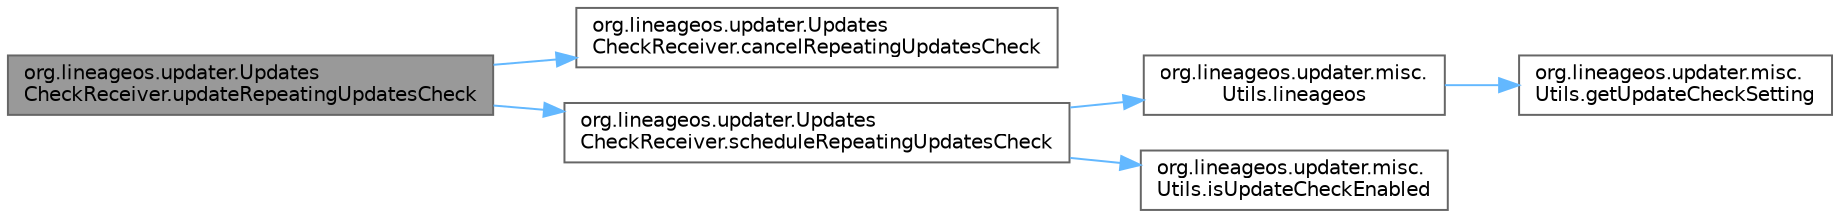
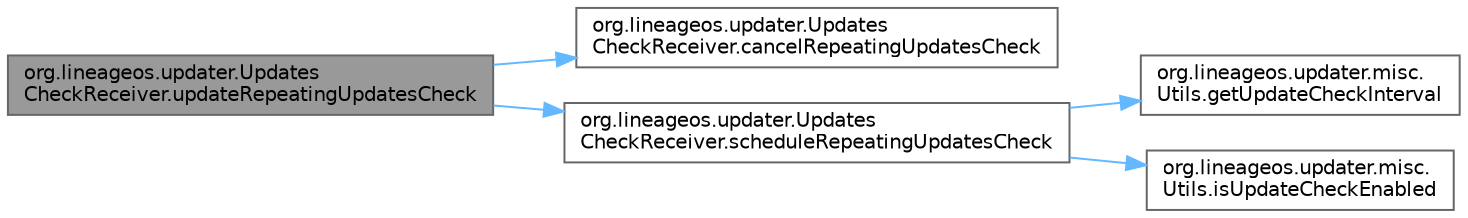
(1294, 85) -> (1300, 85)
(1676, 85) -> none
